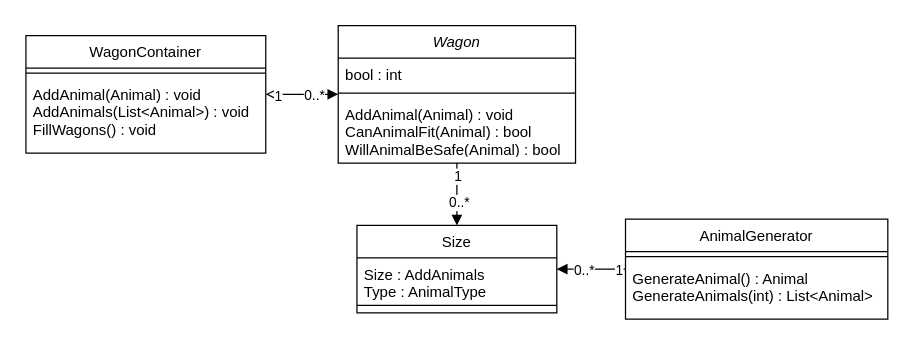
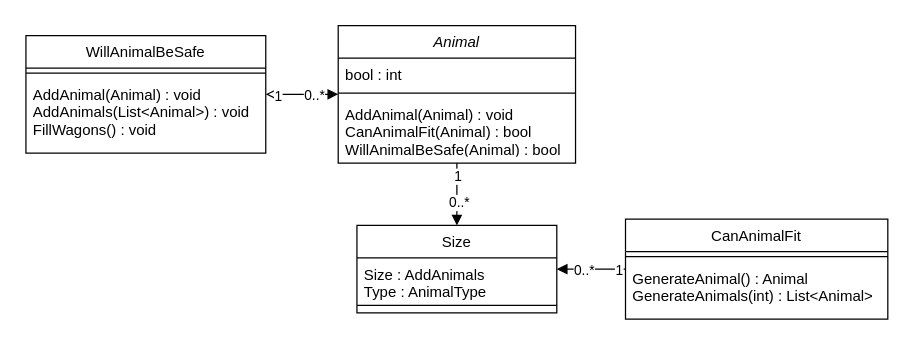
(456, 43) -> (456, 43)
(145, 53) -> (145, 53)
(756, 236) -> (756, 236)
